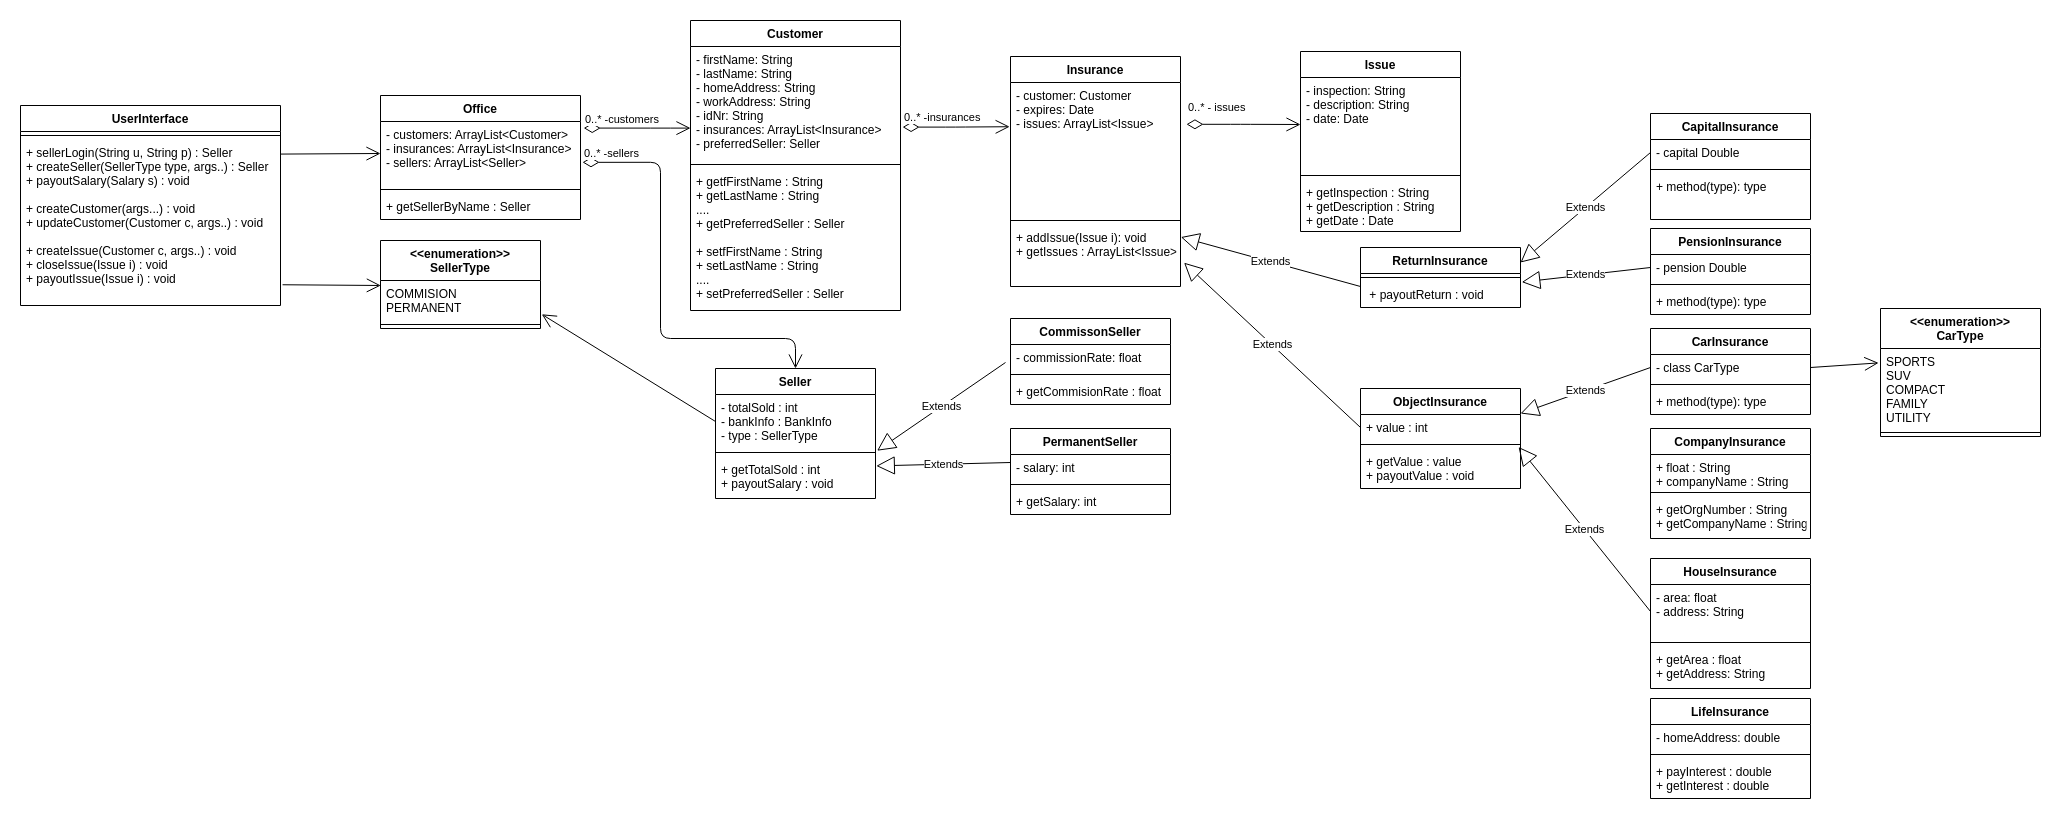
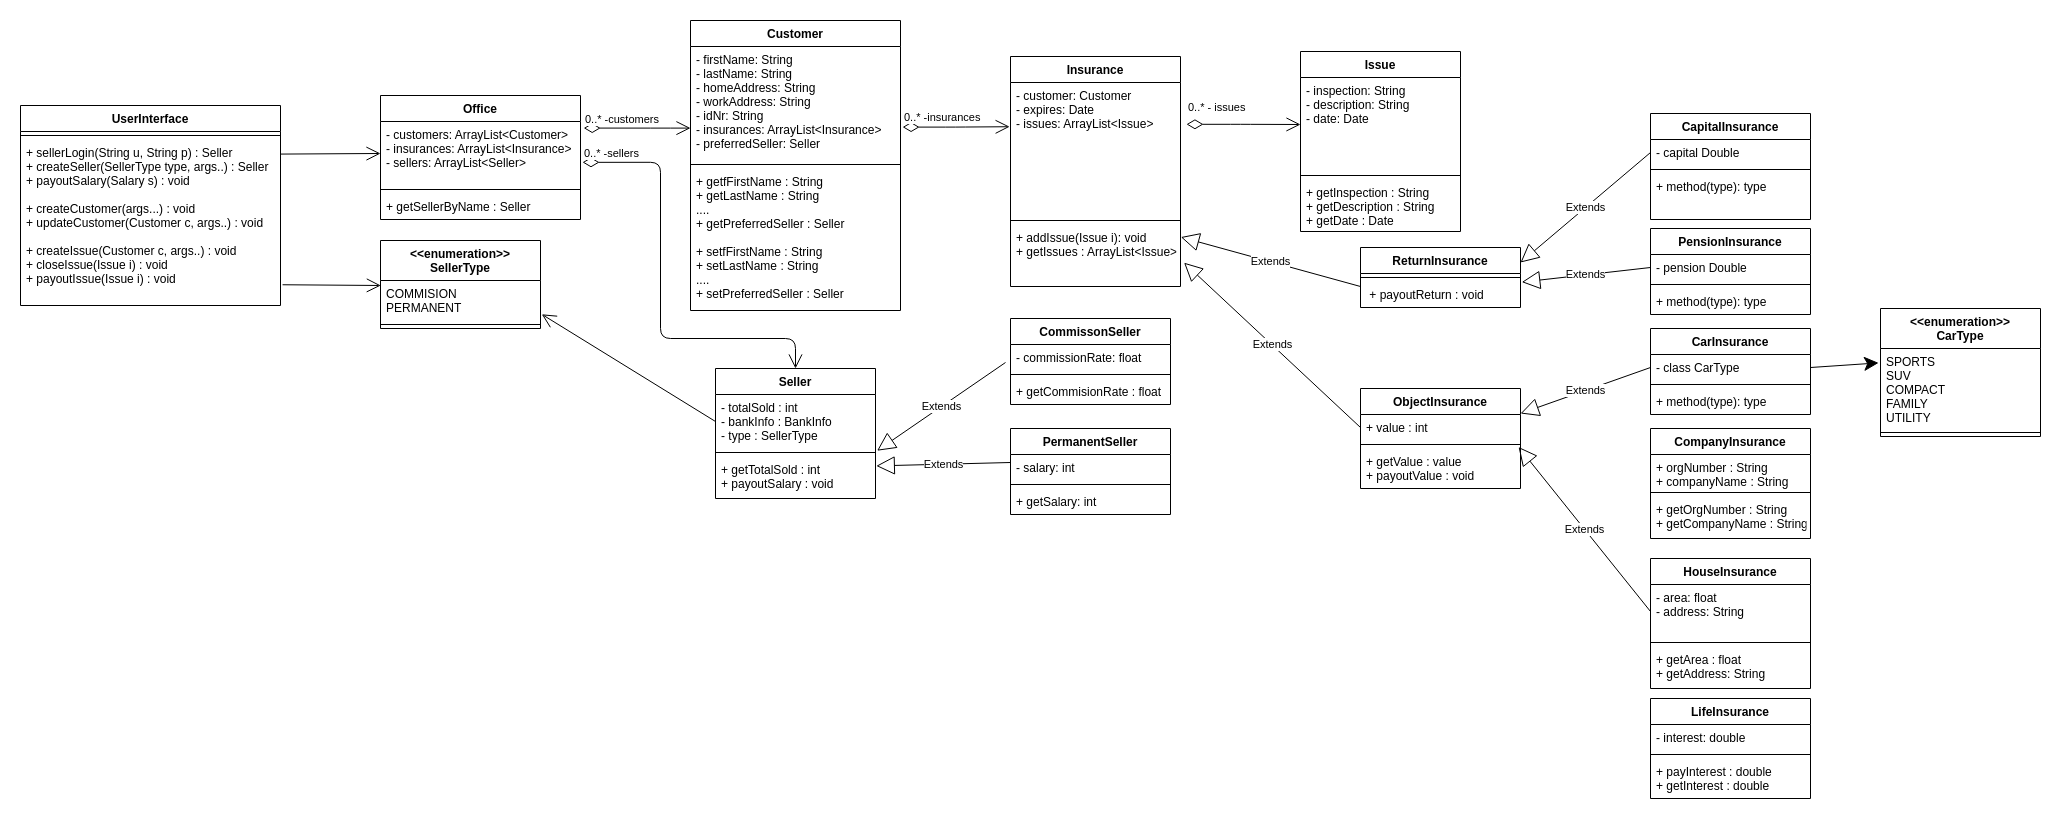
(1870, 363) -> (1866, 364)
(1700, 468) -> (1715, 468)
(1720, 738) -> (1709, 738)
